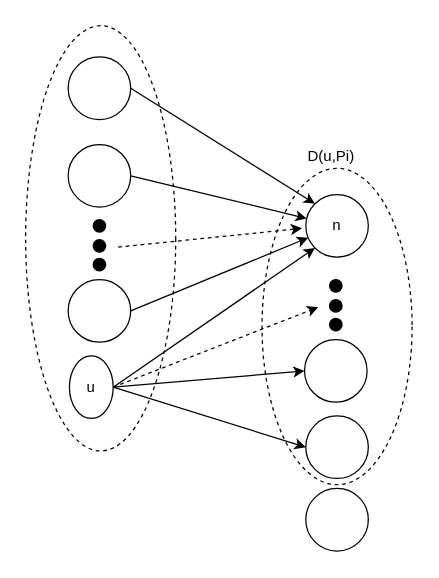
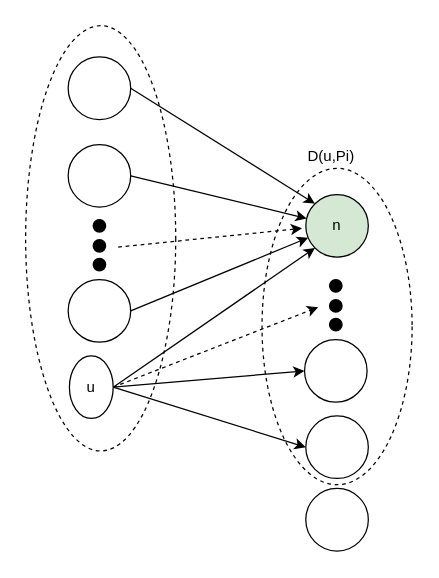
(337, 226) -> (337, 226)
